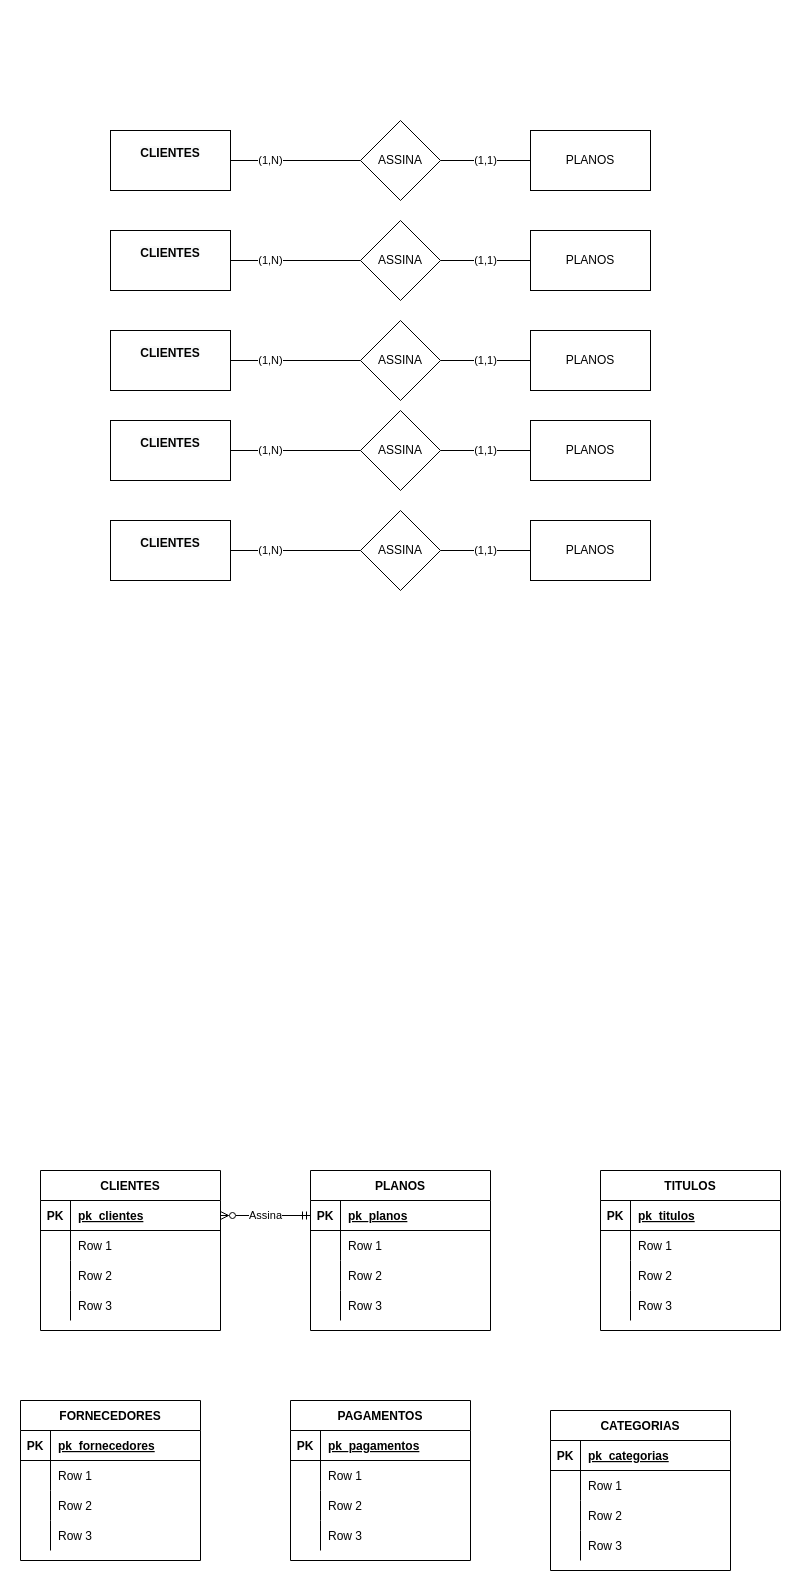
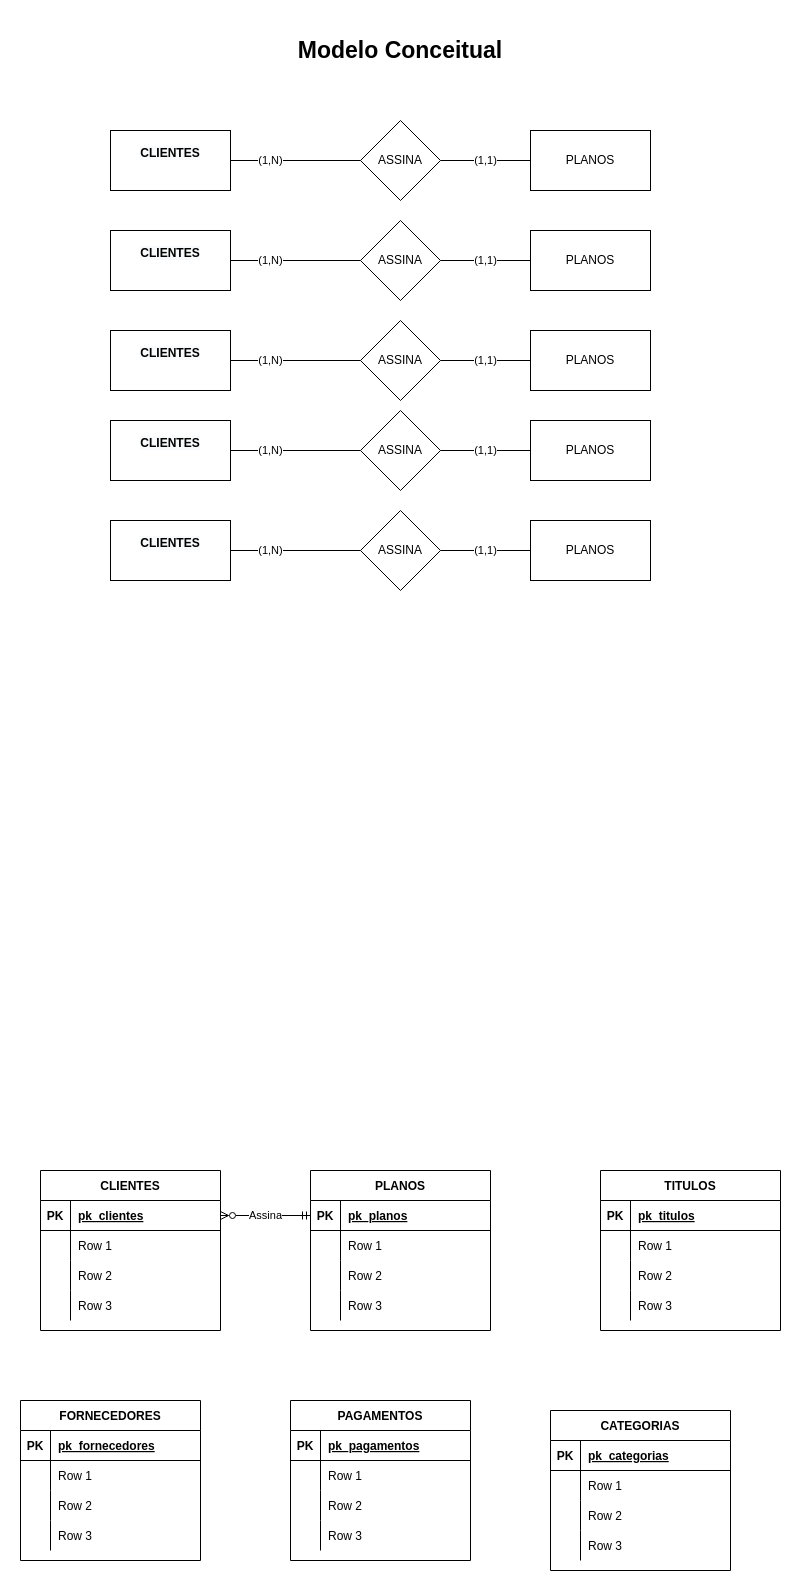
none -> (401, 51)
